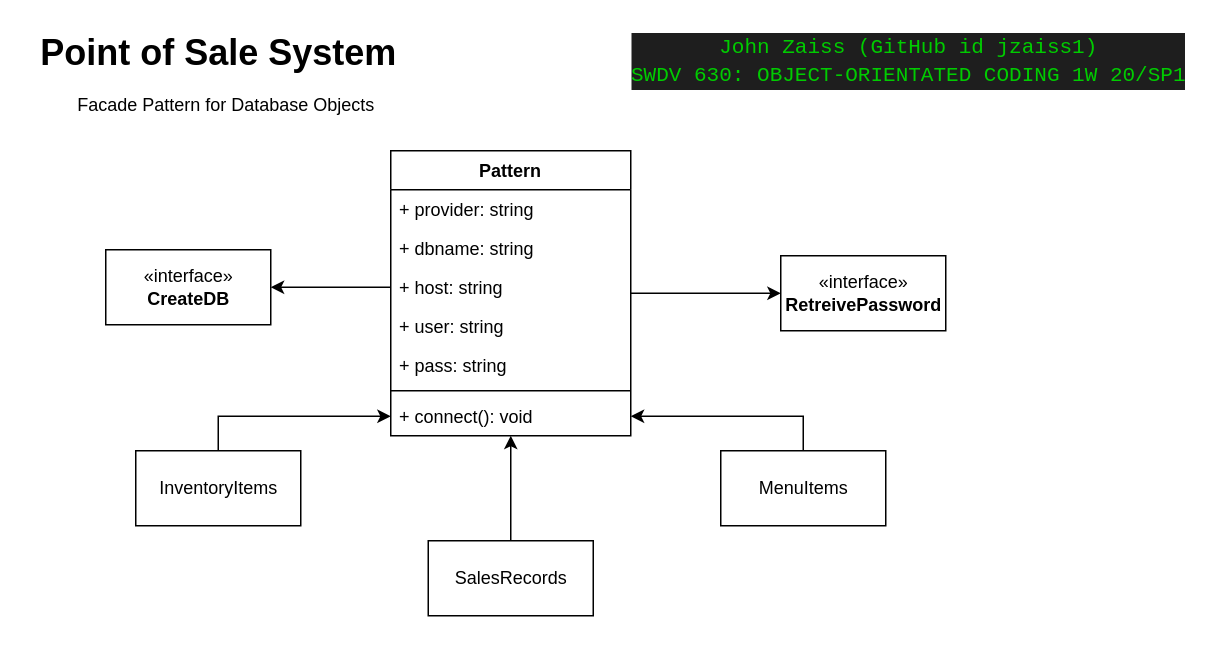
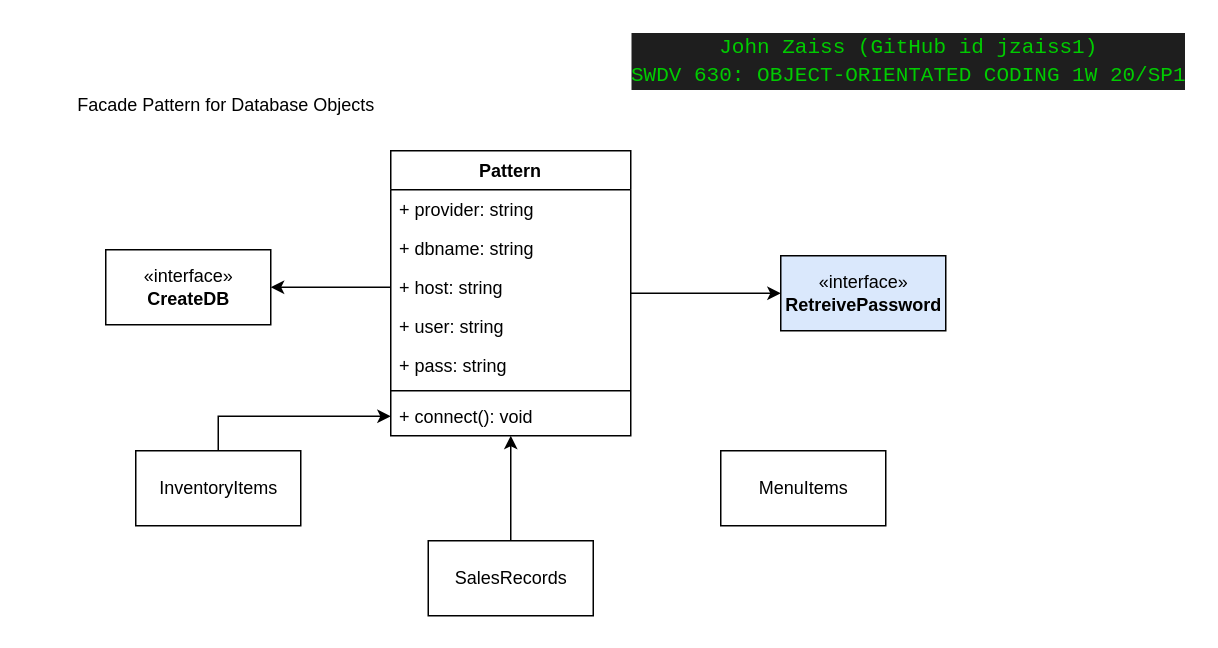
(218, 53) -> none
(863, 293) -> (863, 293)
(739, 416) -> none
